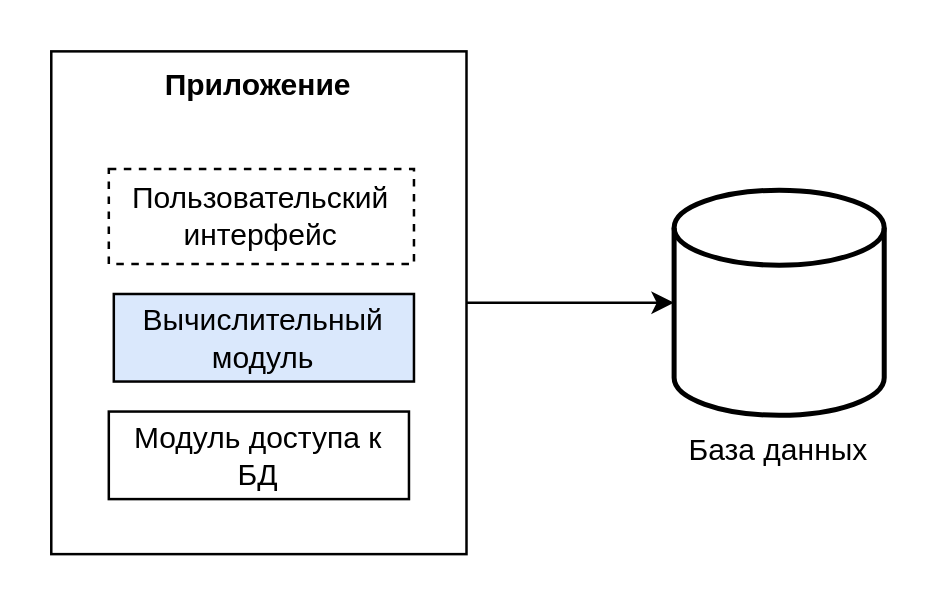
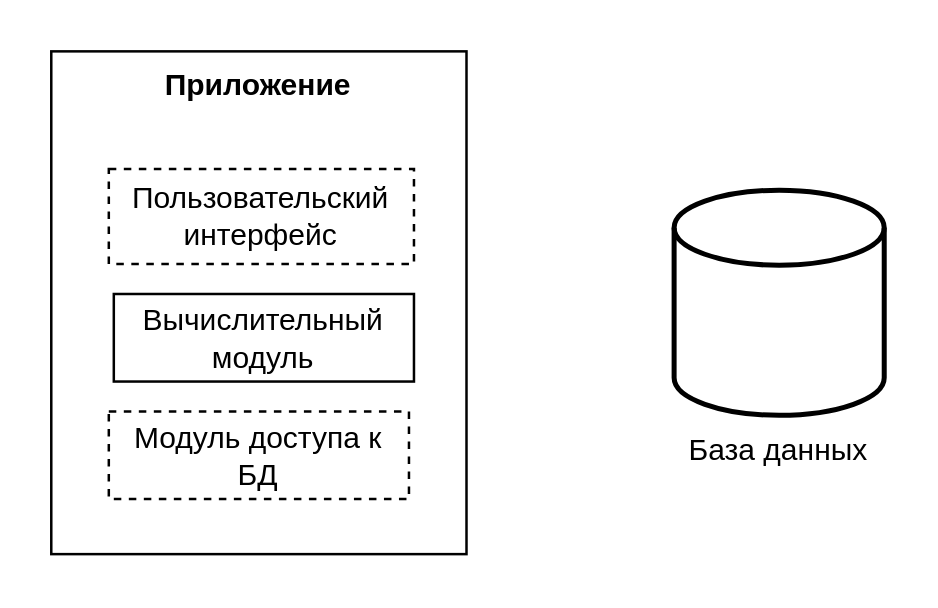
(562, 303) -> none
(264, 338) -> (264, 338)
(259, 455) -> (259, 455)
